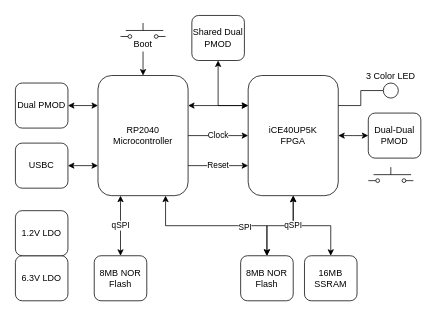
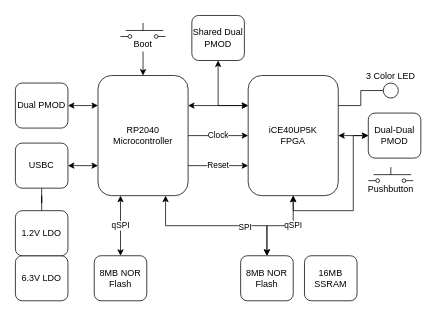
none -> (390, 189)
none -> (42, 200)
(327, 225) -> (353, 203)
